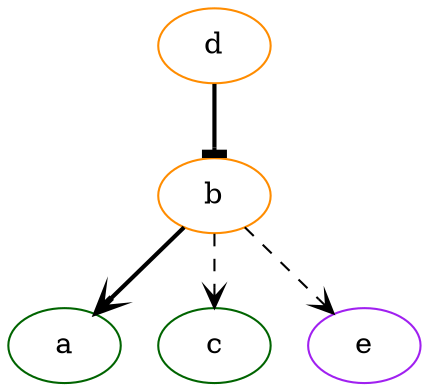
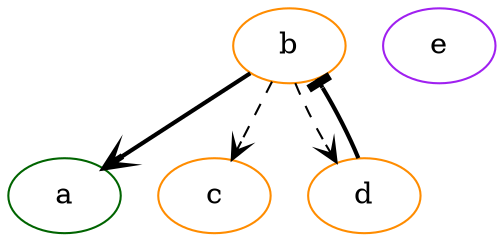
(282, 263) -> (310, 114)
(214, 346) -> (214, 196)
